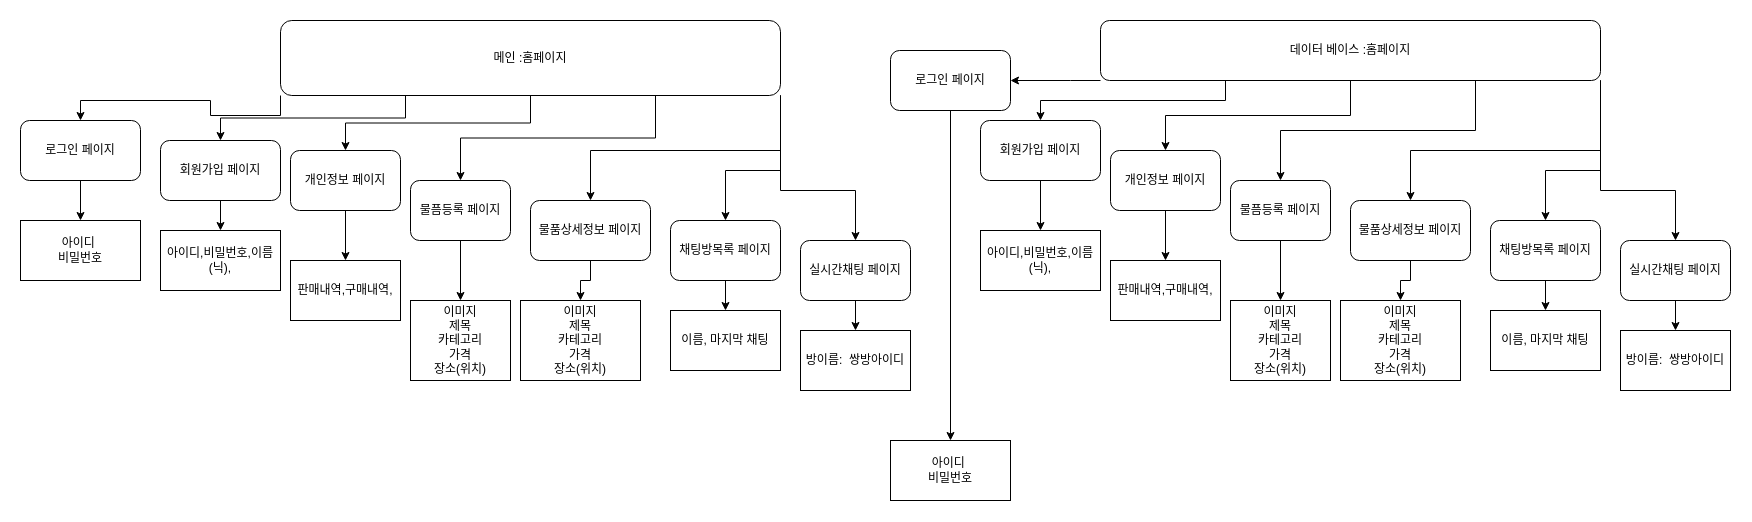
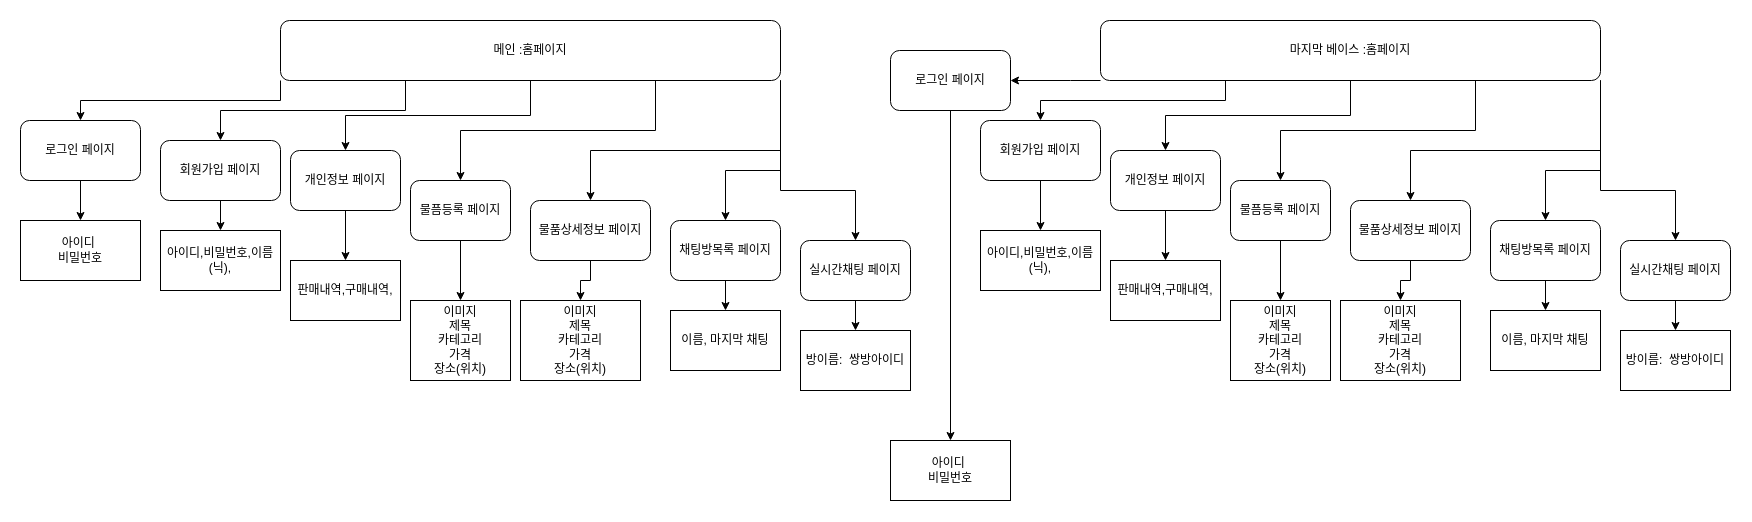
(1351, 51) -> (1351, 51)
(531, 58) -> (531, 51)
